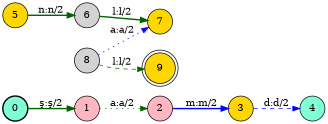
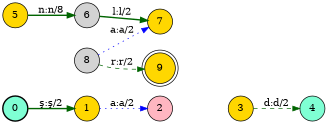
(51, 10) -> (51, 10)
(122, 62) -> (122, 62)
(87, 109) -> (87, 109)
(120, 109) -> (120, 109)
(197, 109) -> none
(273, 109) -> (273, 109)
